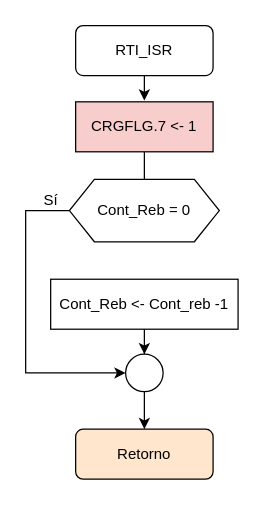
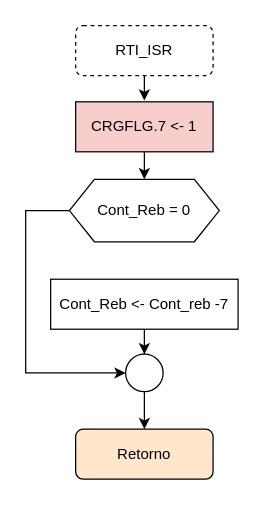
(144, 51) -> (144, 51)
(144, 173) -> (144, 169)
(51, 201) -> none
(144, 304) -> (144, 304)
